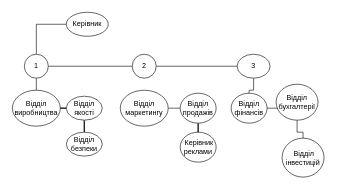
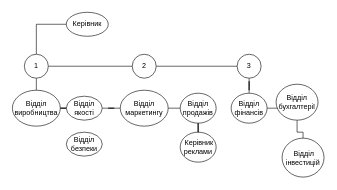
(254, 66) -> (249, 66)
(84, 126) -> (111, 108)
